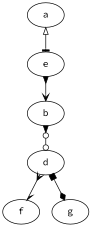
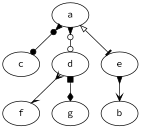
none -> (21, 64)
(46, 141) -> (70, 43)
